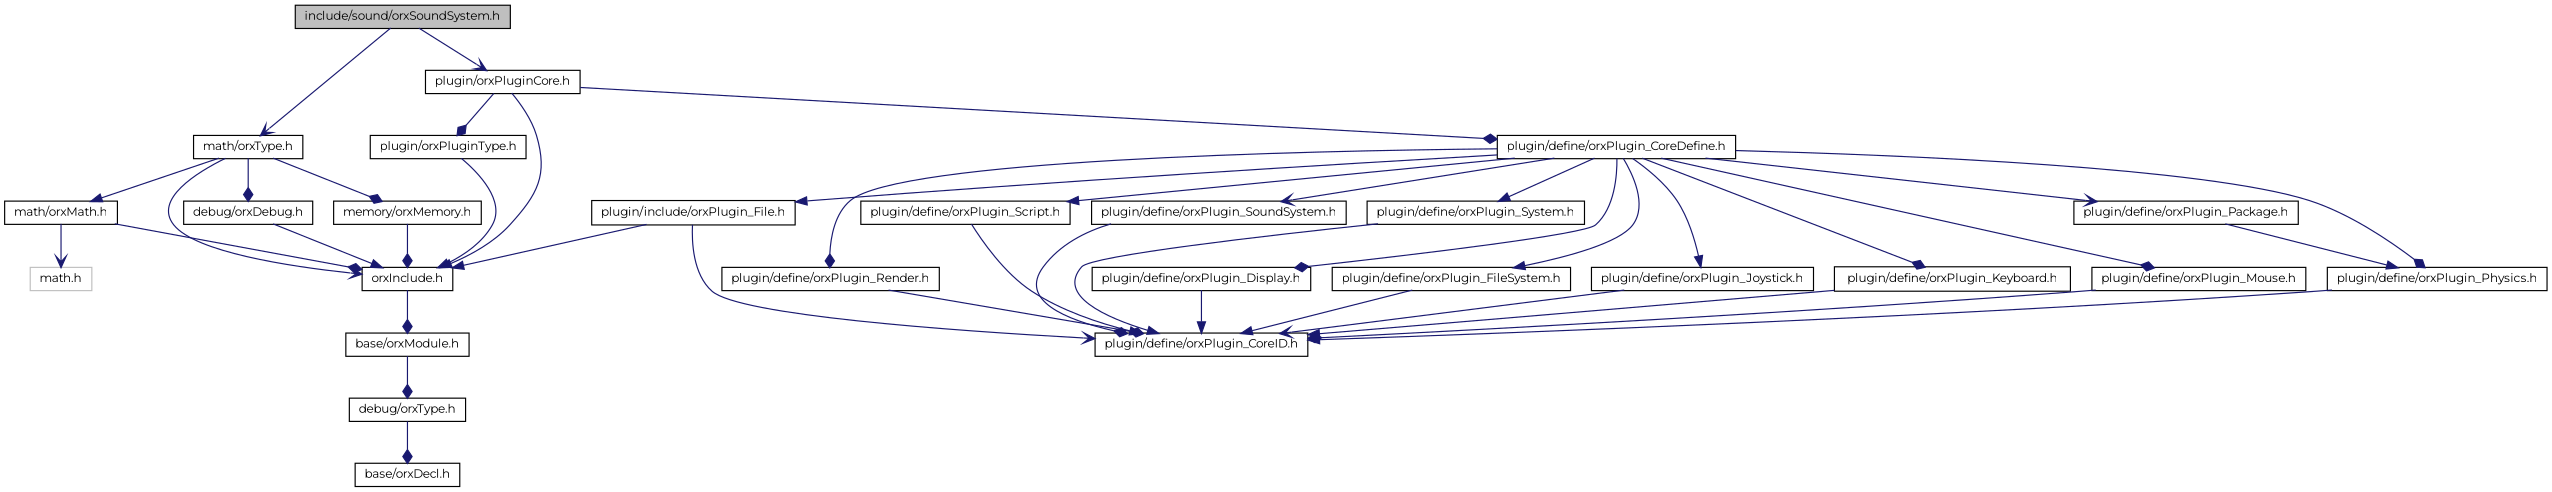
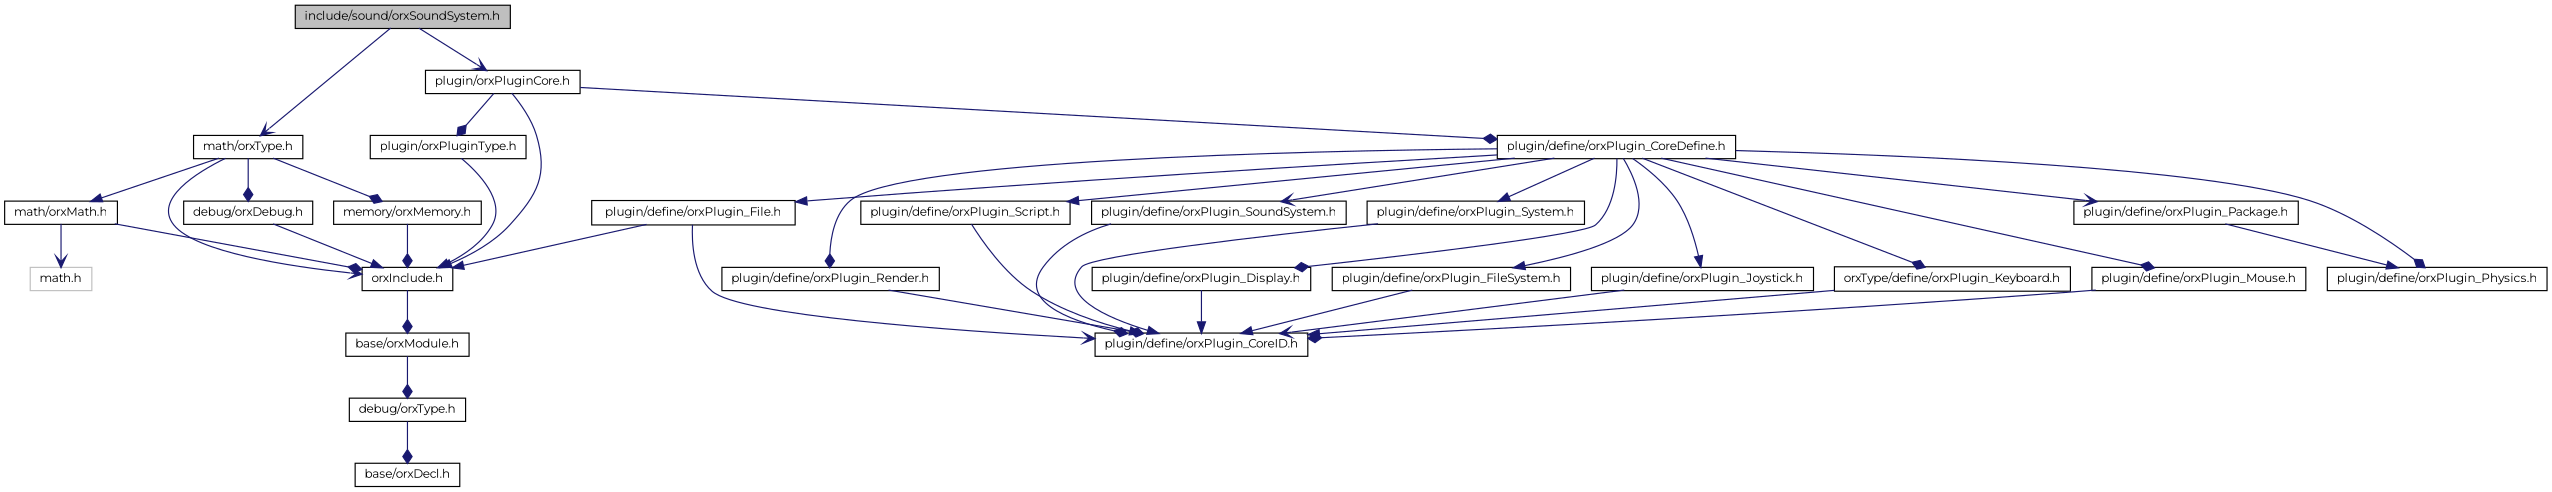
(693, 213) -> (693, 213)
(1952, 279) -> (1952, 279)
(1826, 319) -> none
